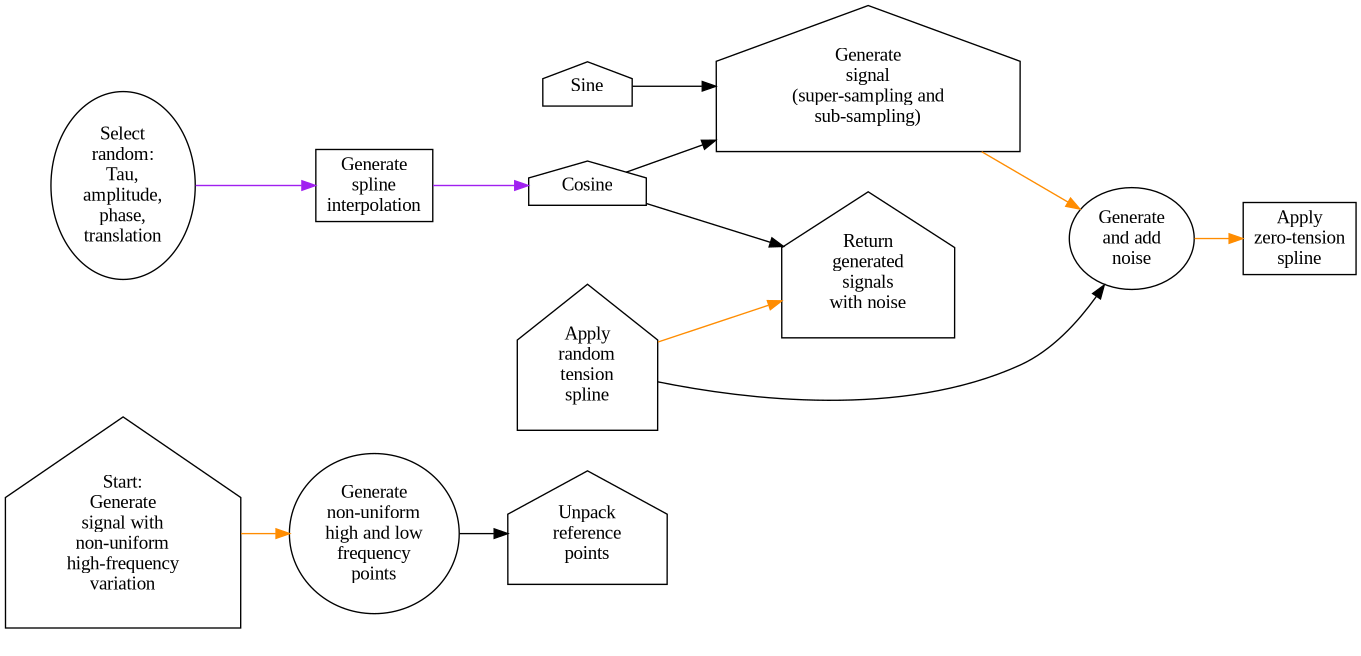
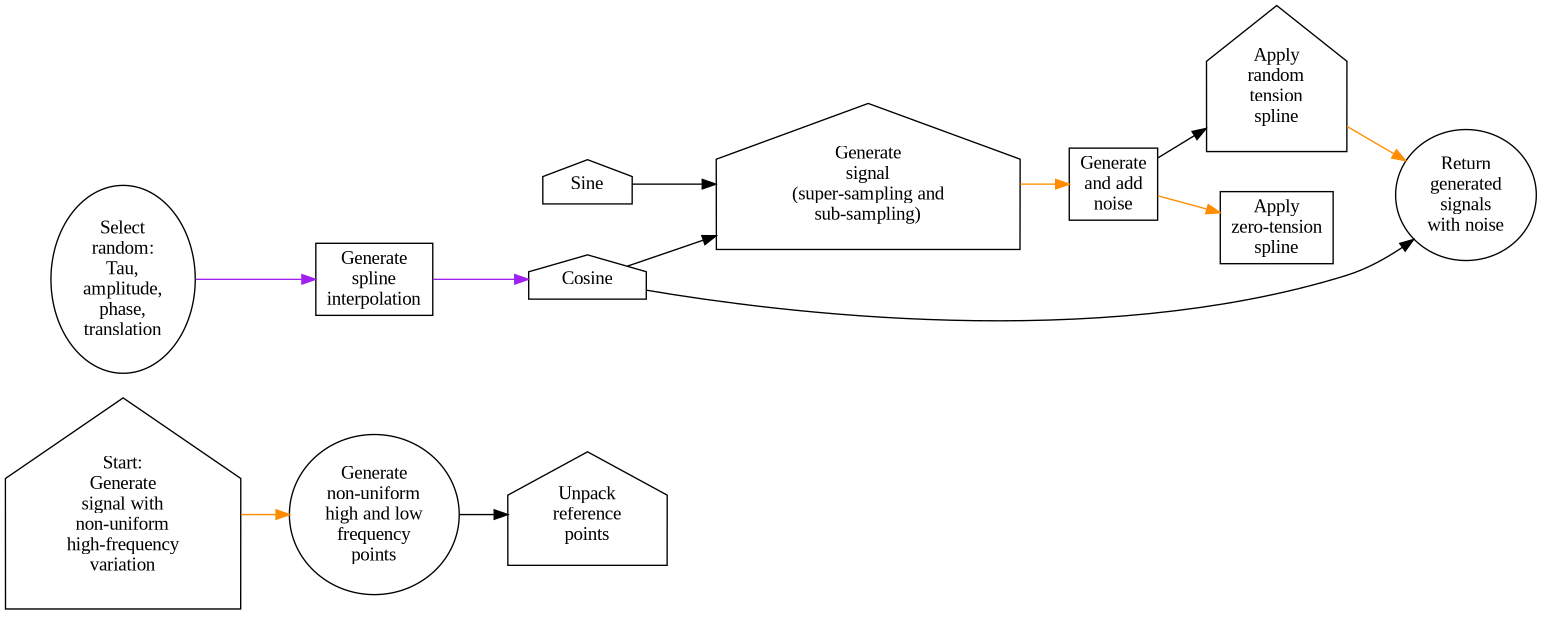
(1132, 239) -> (1113, 184)
(868, 273) -> (1466, 195)
(892, 397) -> (1176, 147)
